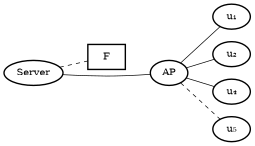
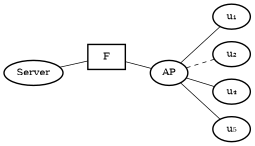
(74, 64) -> (74, 64)
(200, 64) -> (200, 64)
(106, 76) -> (139, 65)
(200, 101) -> (200, 101)
